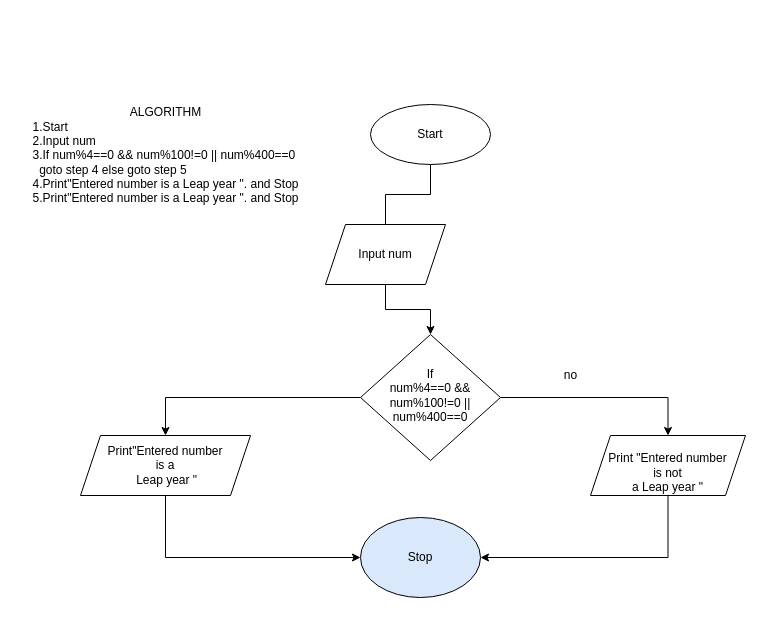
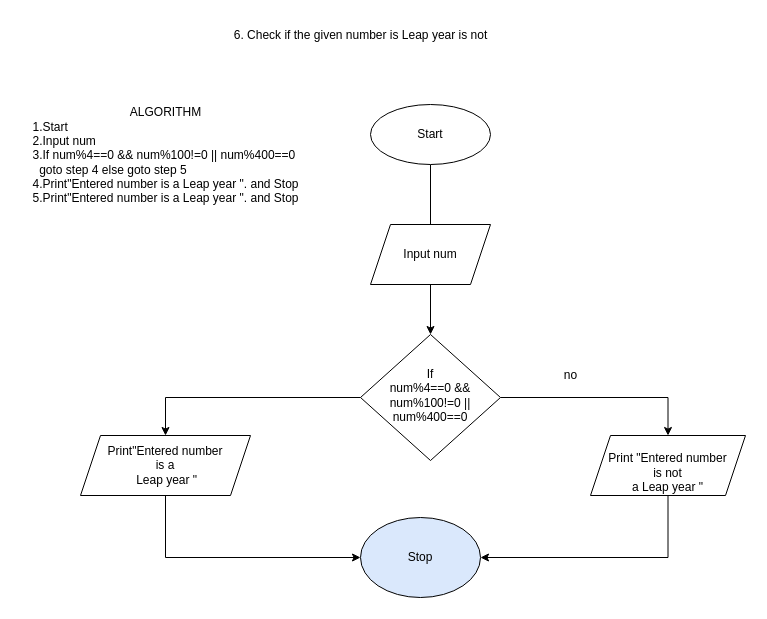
none -> (361, 36)
(386, 255) -> (431, 255)
